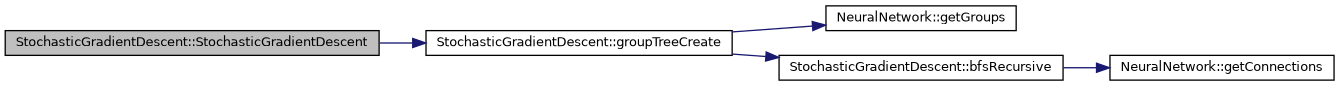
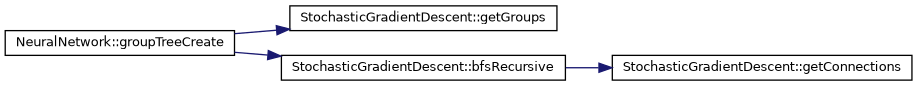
(921, 18) -> (423, 18)
(192, 43) -> none
(579, 43) -> (120, 43)
(1222, 68) -> (762, 68)
